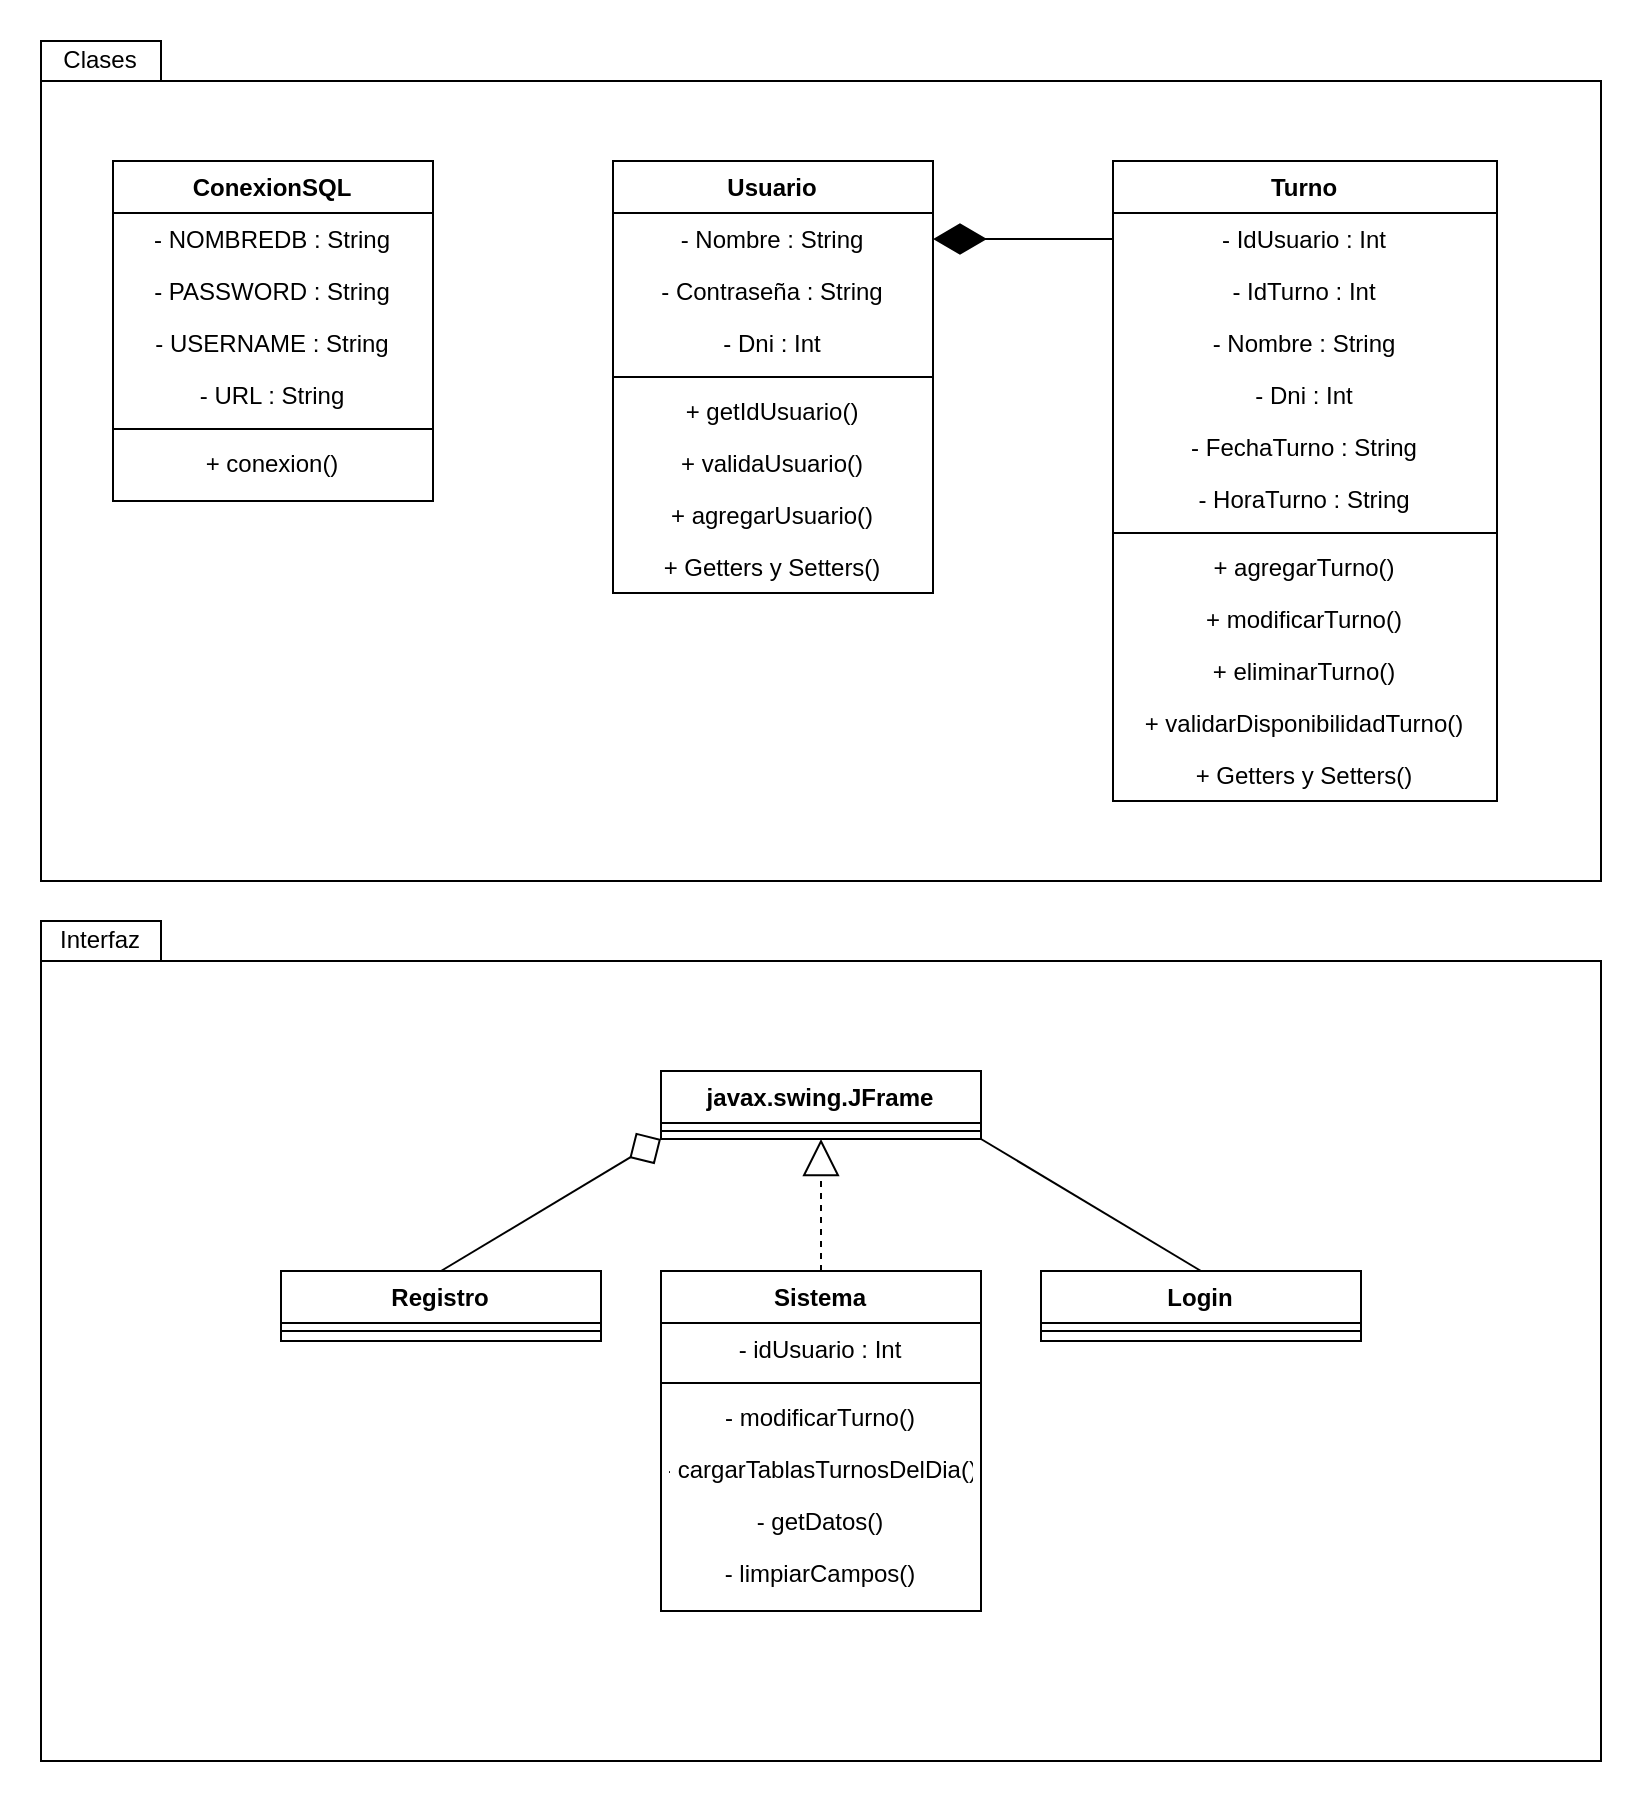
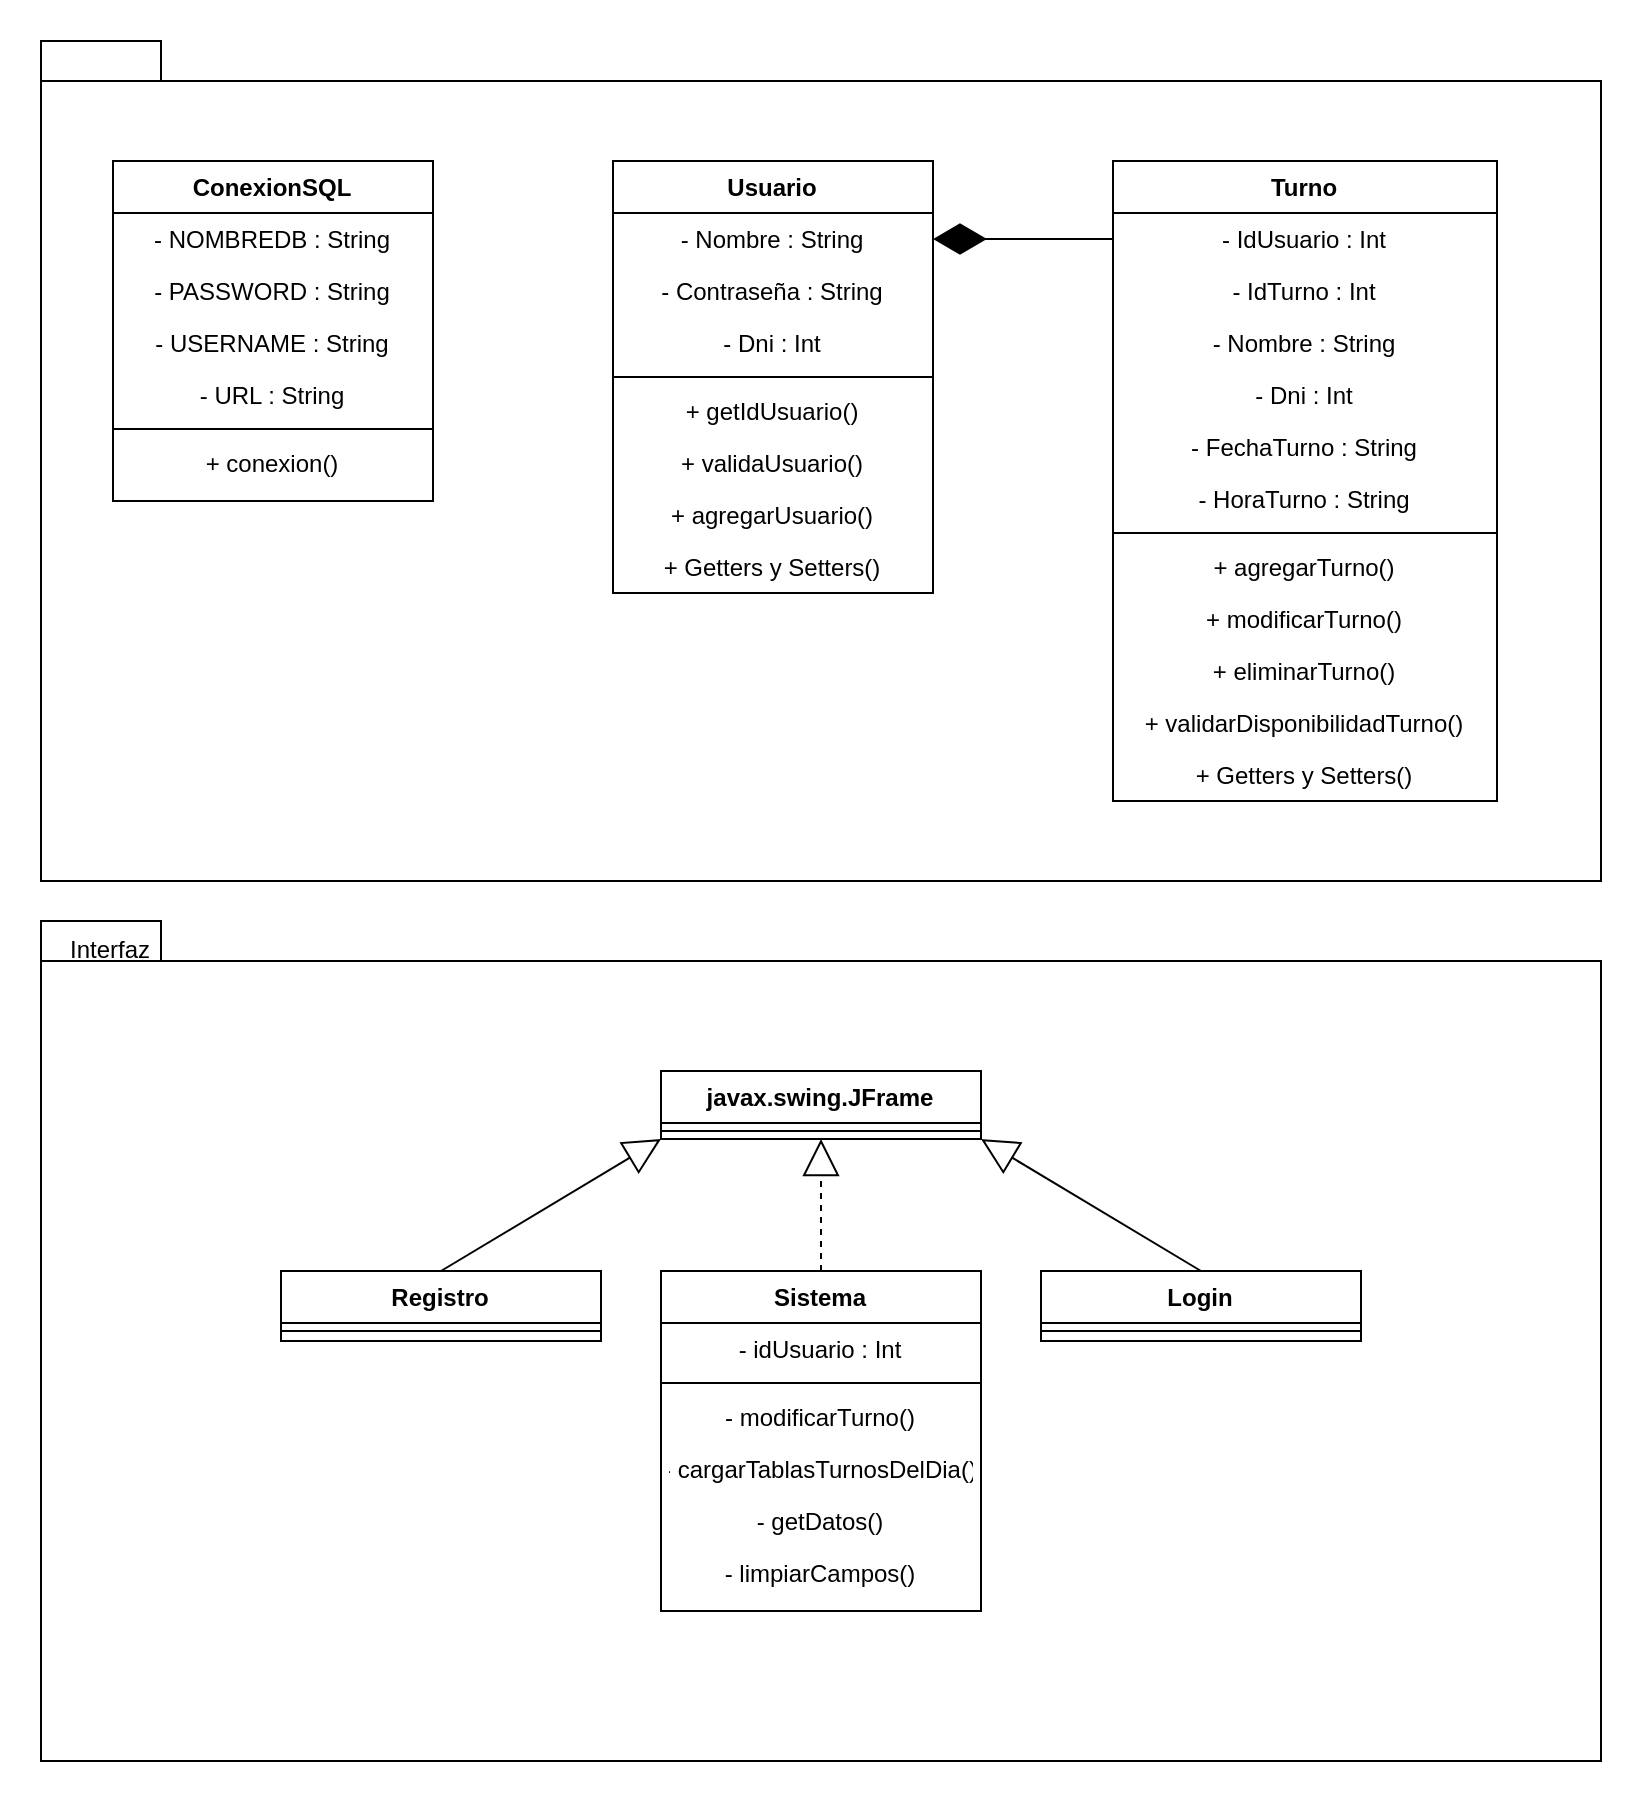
(101, 61) -> none
(101, 941) -> (111, 951)
(997, 1149) -> (1013, 1158)
(629, 1158) -> (629, 1158)
